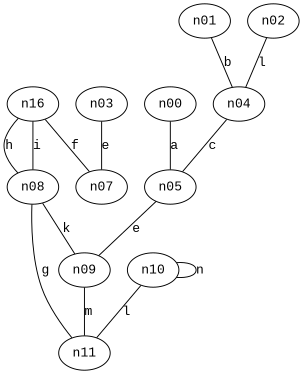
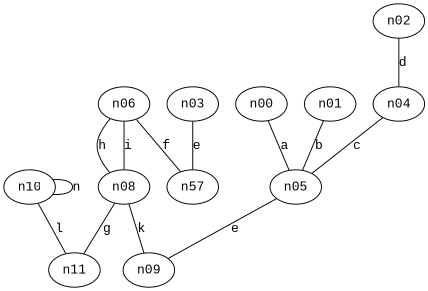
(262, 62) -> (403, 62)
(222, 63) -> (313, 146)
(33, 104) -> (124, 104)
(102, 187) -> (193, 187)
(84, 312) -> none
